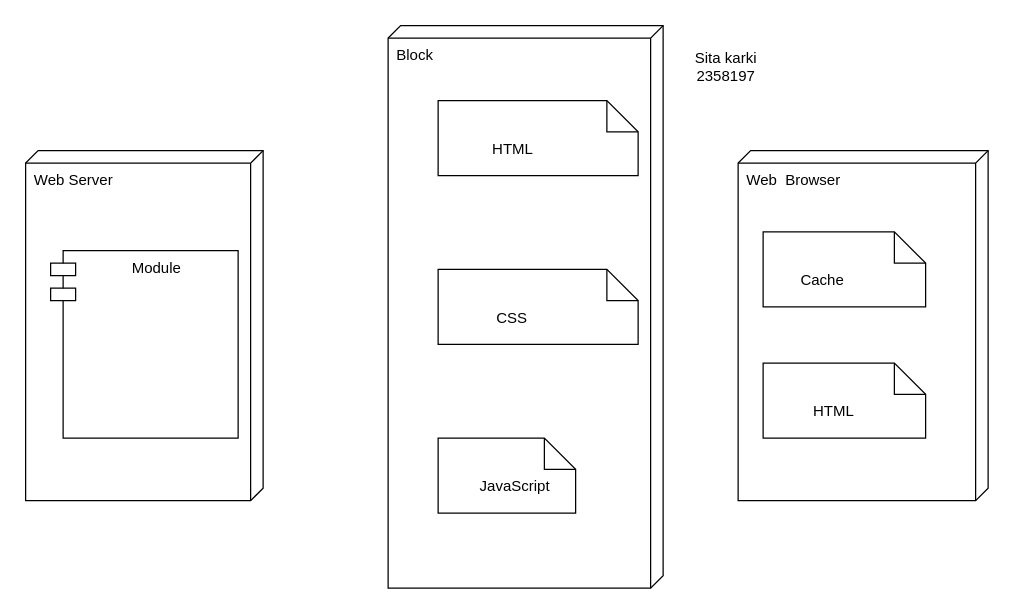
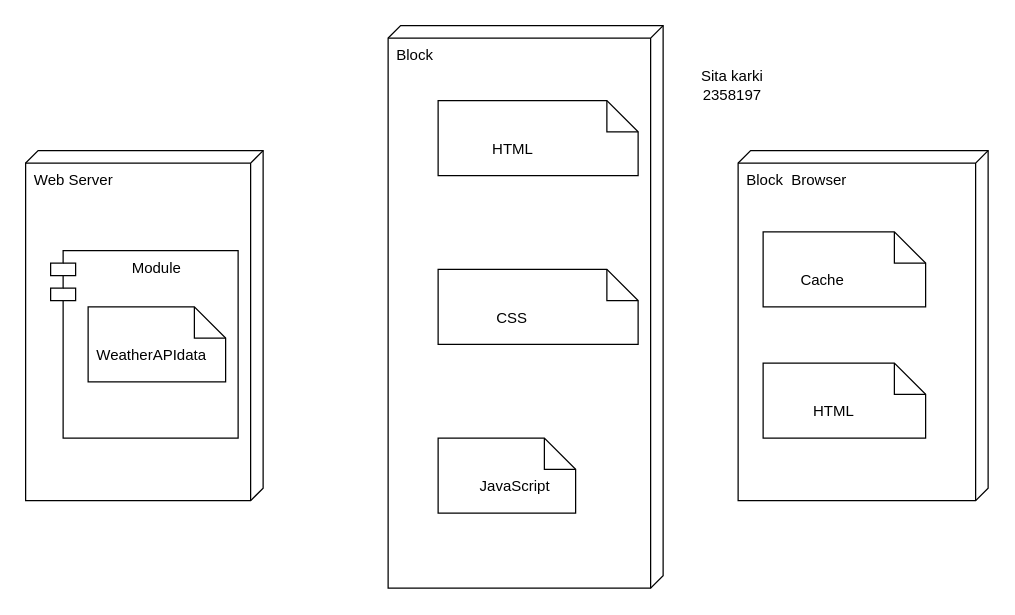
(726, 67) -> (732, 86)
(795, 181) -> (802, 181)
none -> (157, 344)
